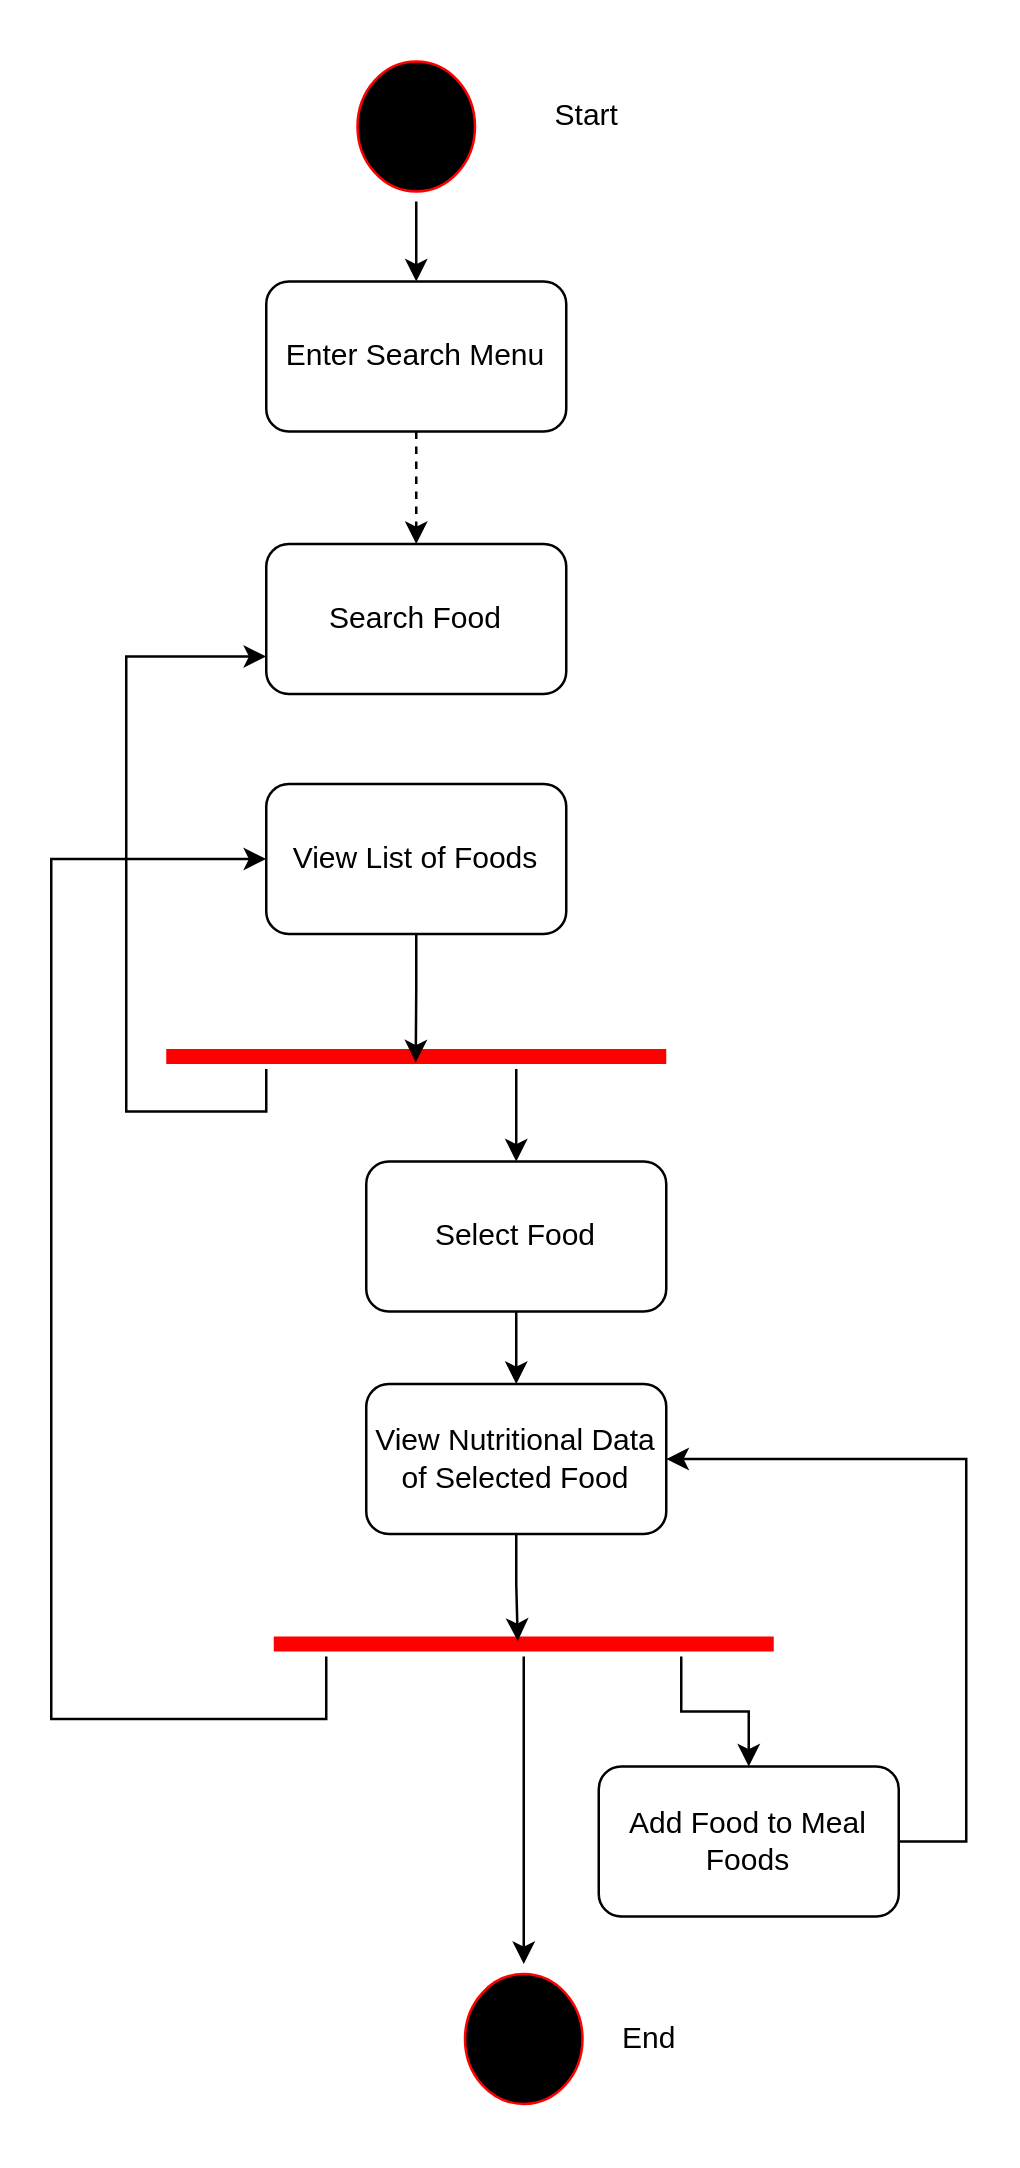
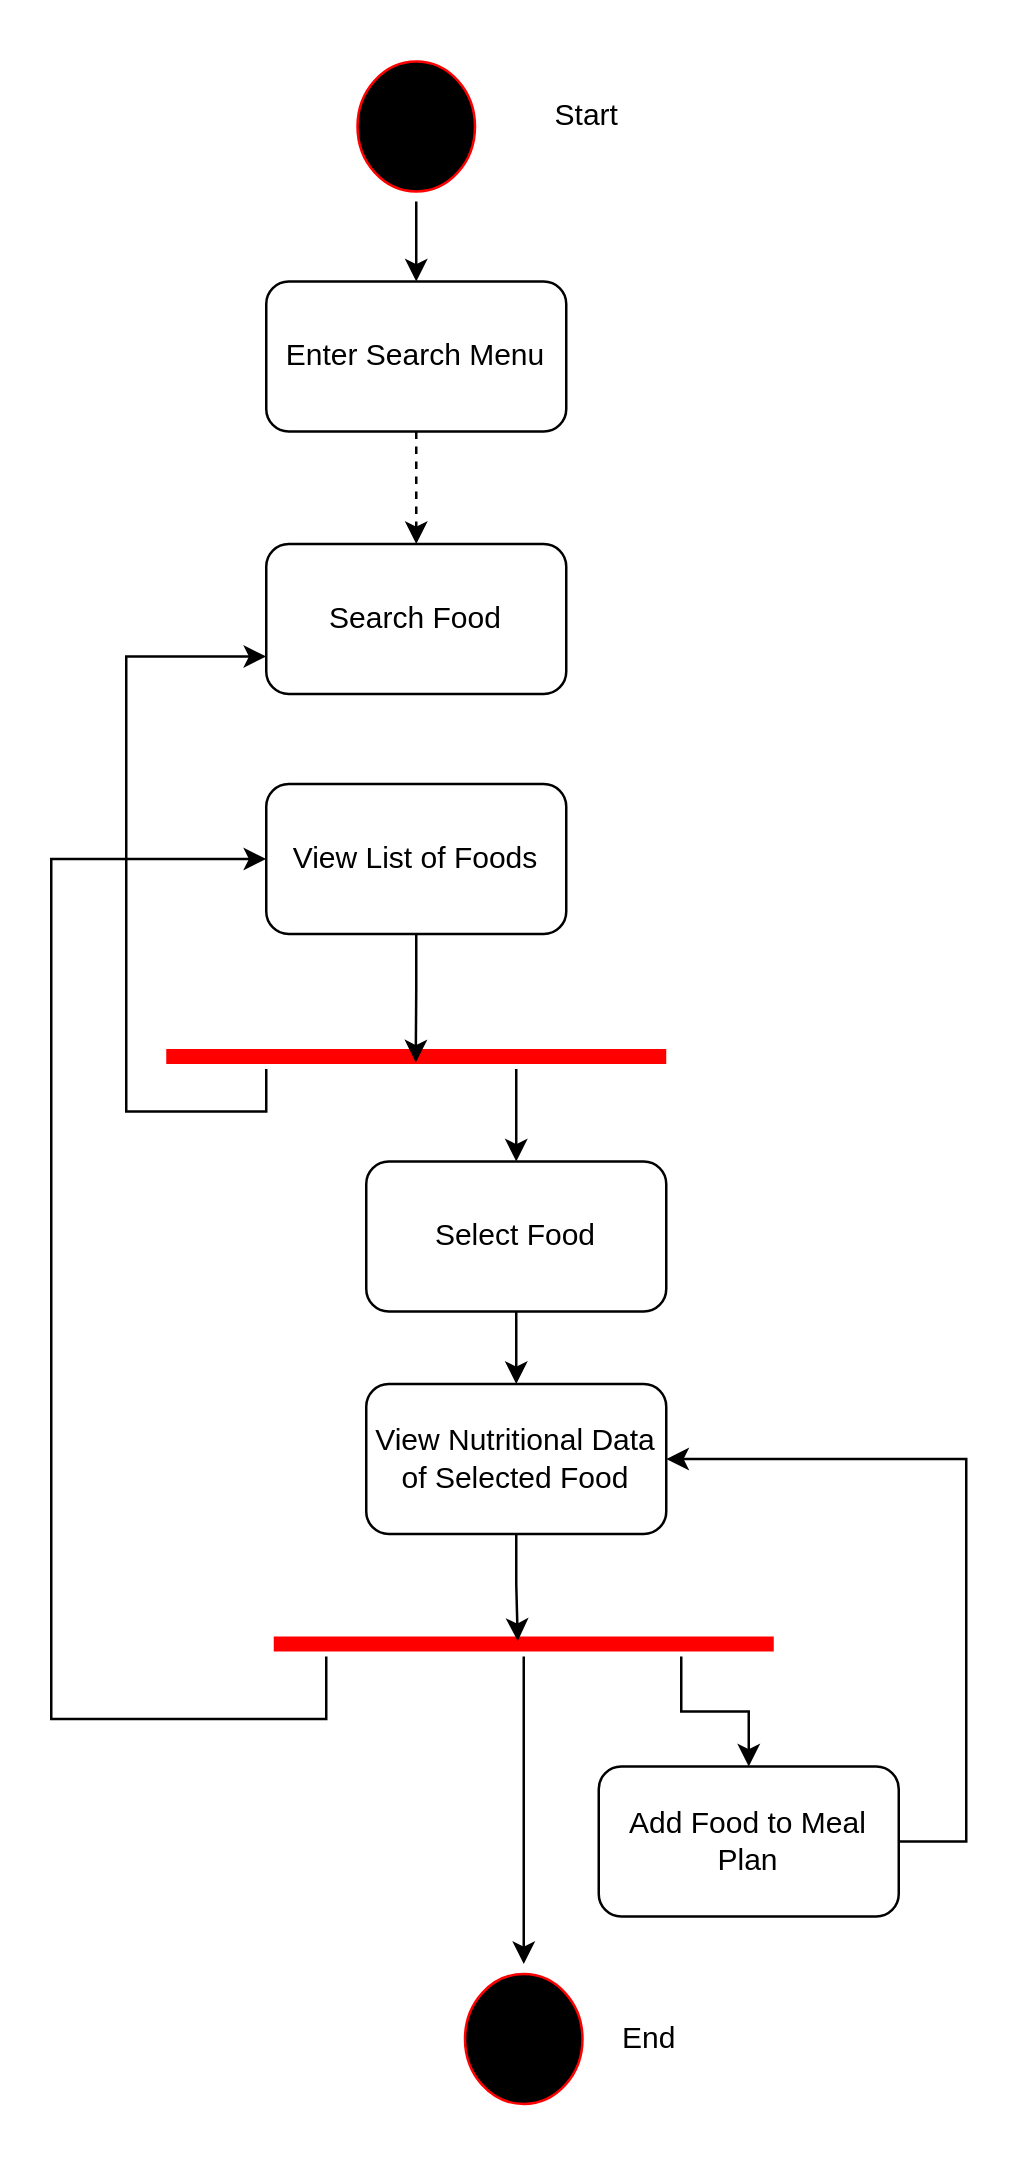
(749, 1841) -> (749, 1841)
